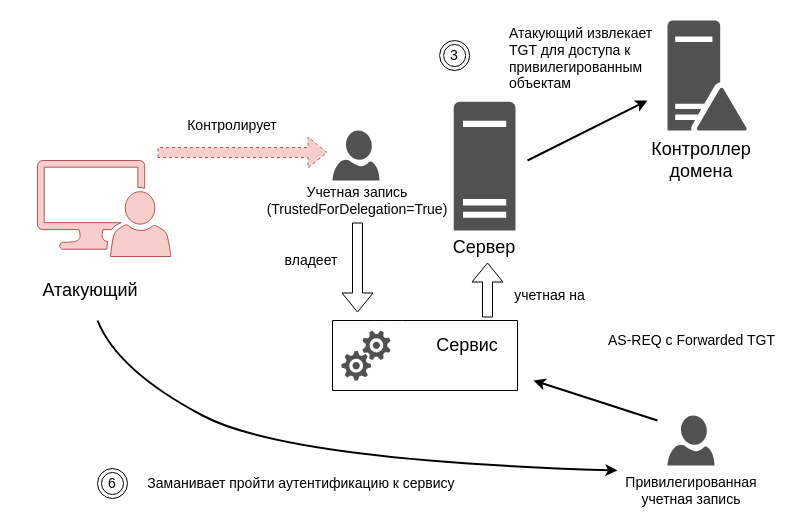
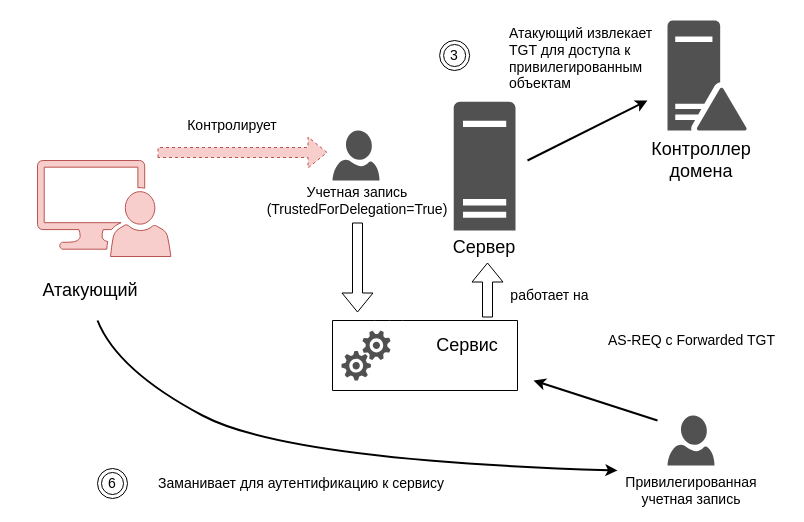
(312, 261) -> none
(550, 296) -> (550, 296)
(302, 484) -> (302, 484)
